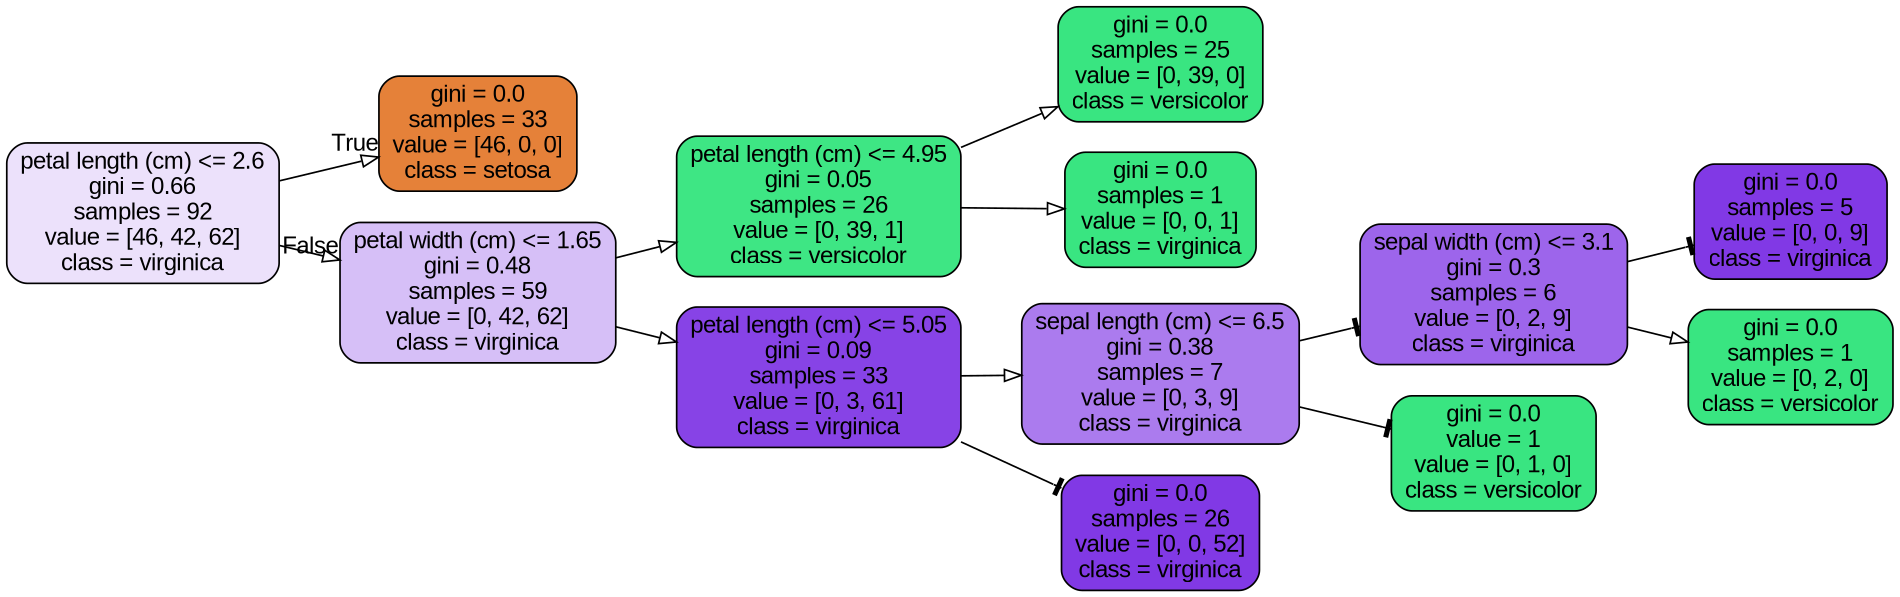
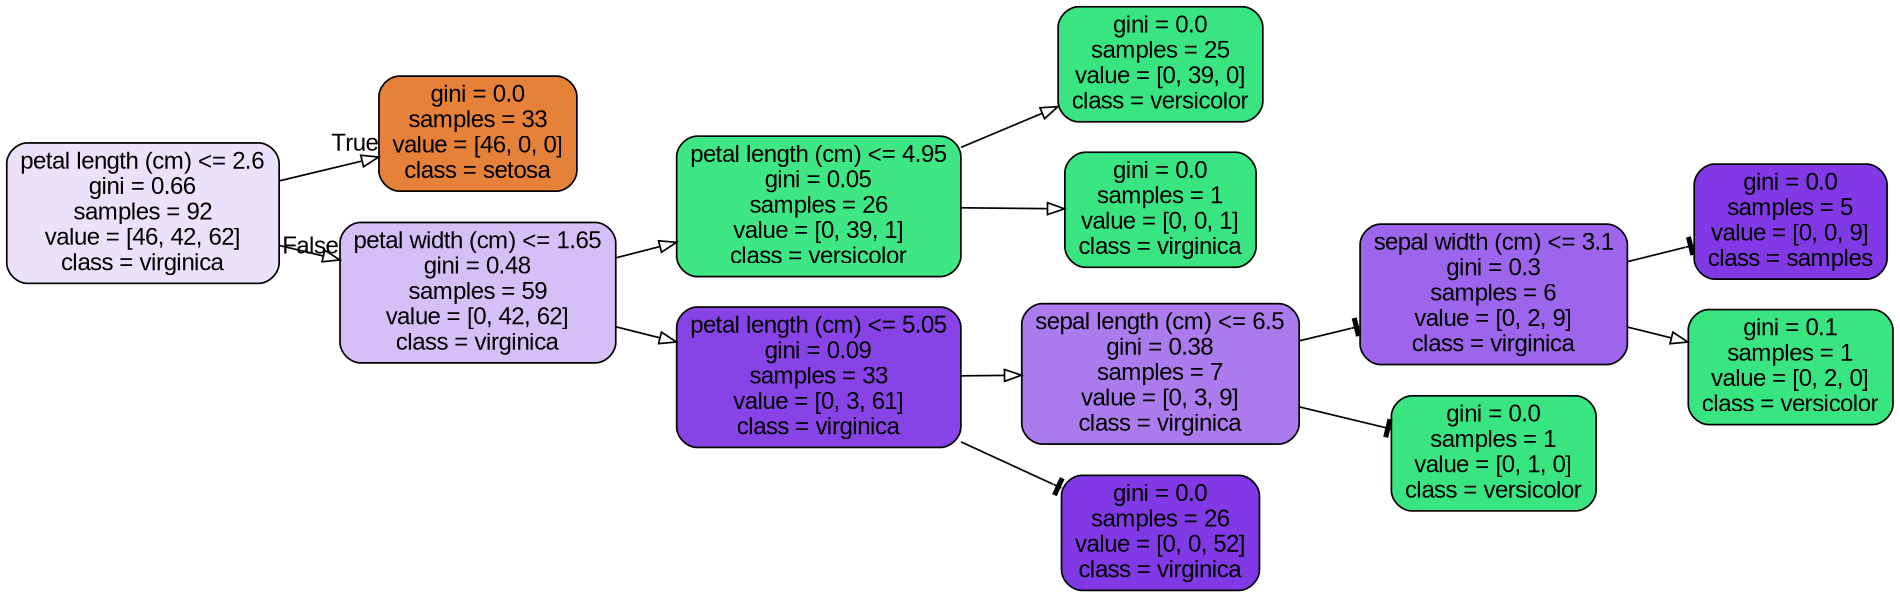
(1791, 222) -> (1791, 222)
(1791, 367) -> (1791, 367)
(1494, 453) -> (1494, 453)
